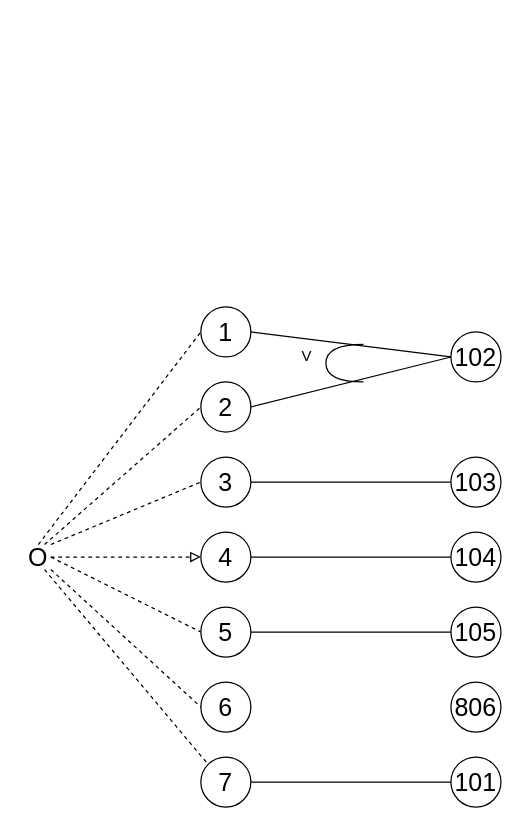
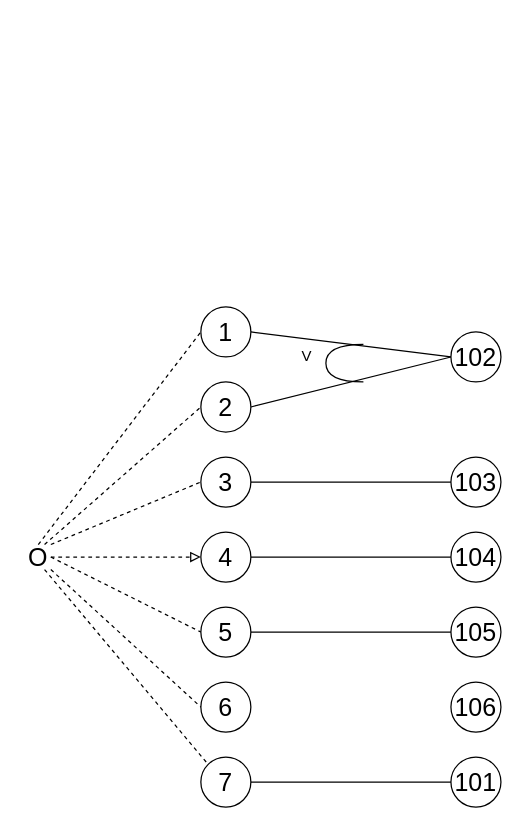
(476, 707) -> (476, 707)
